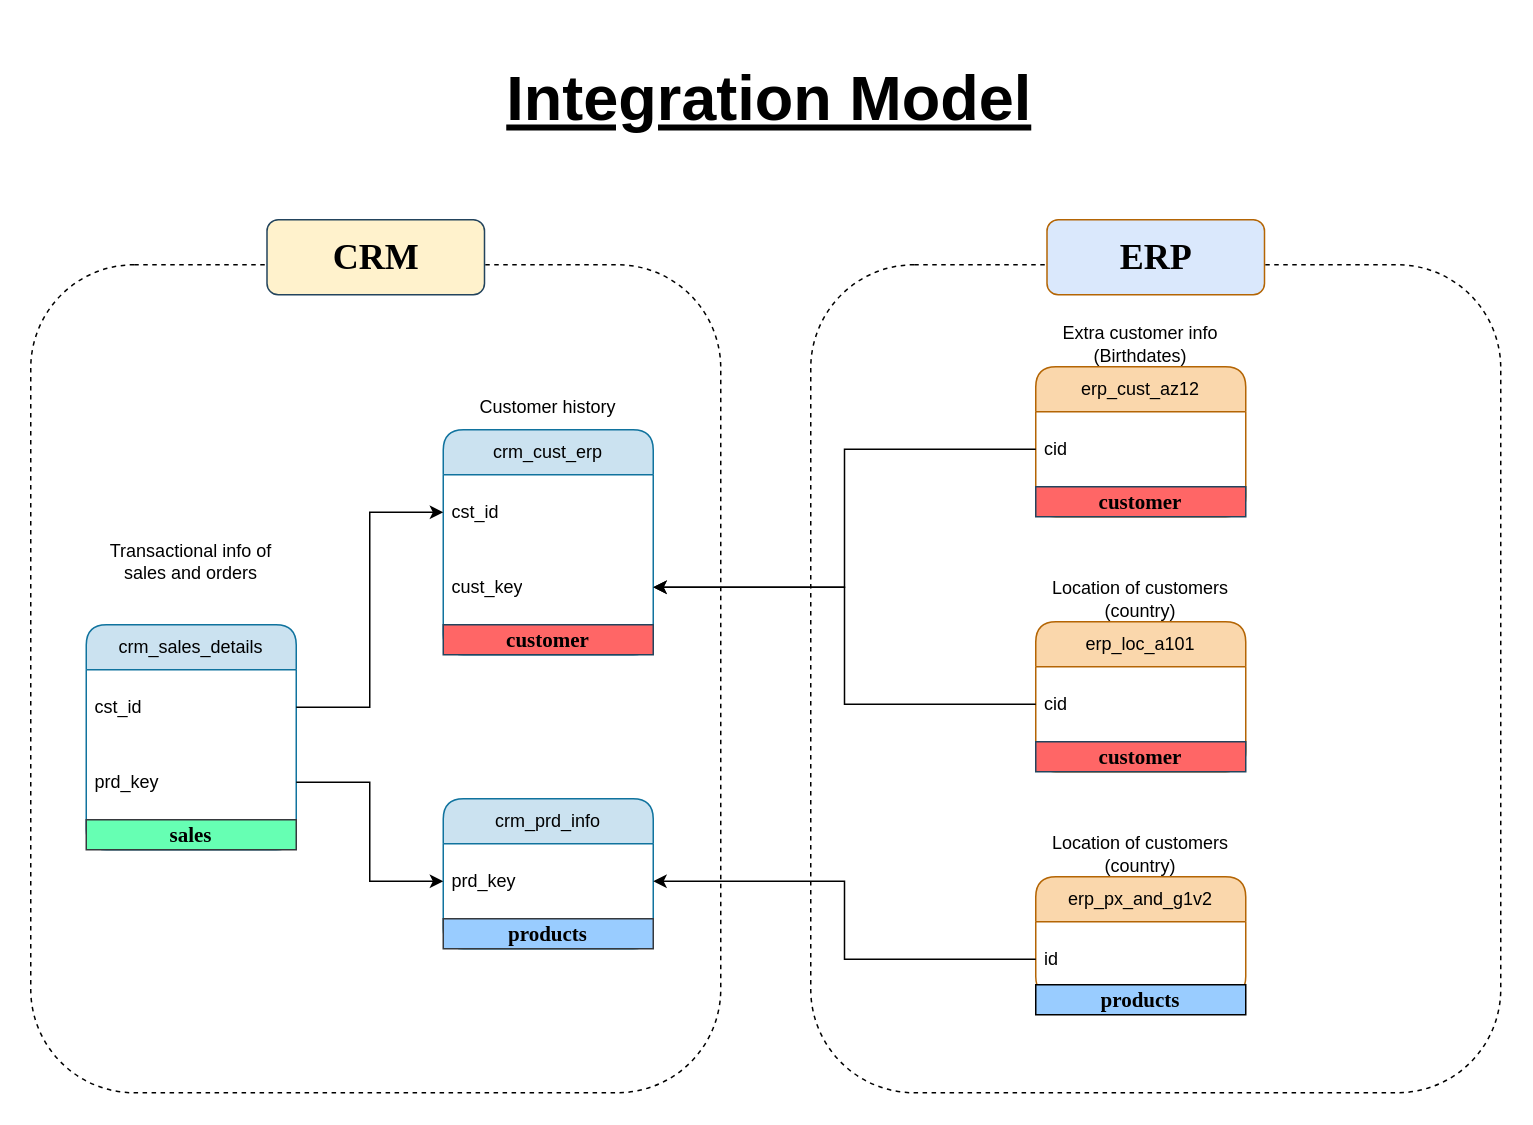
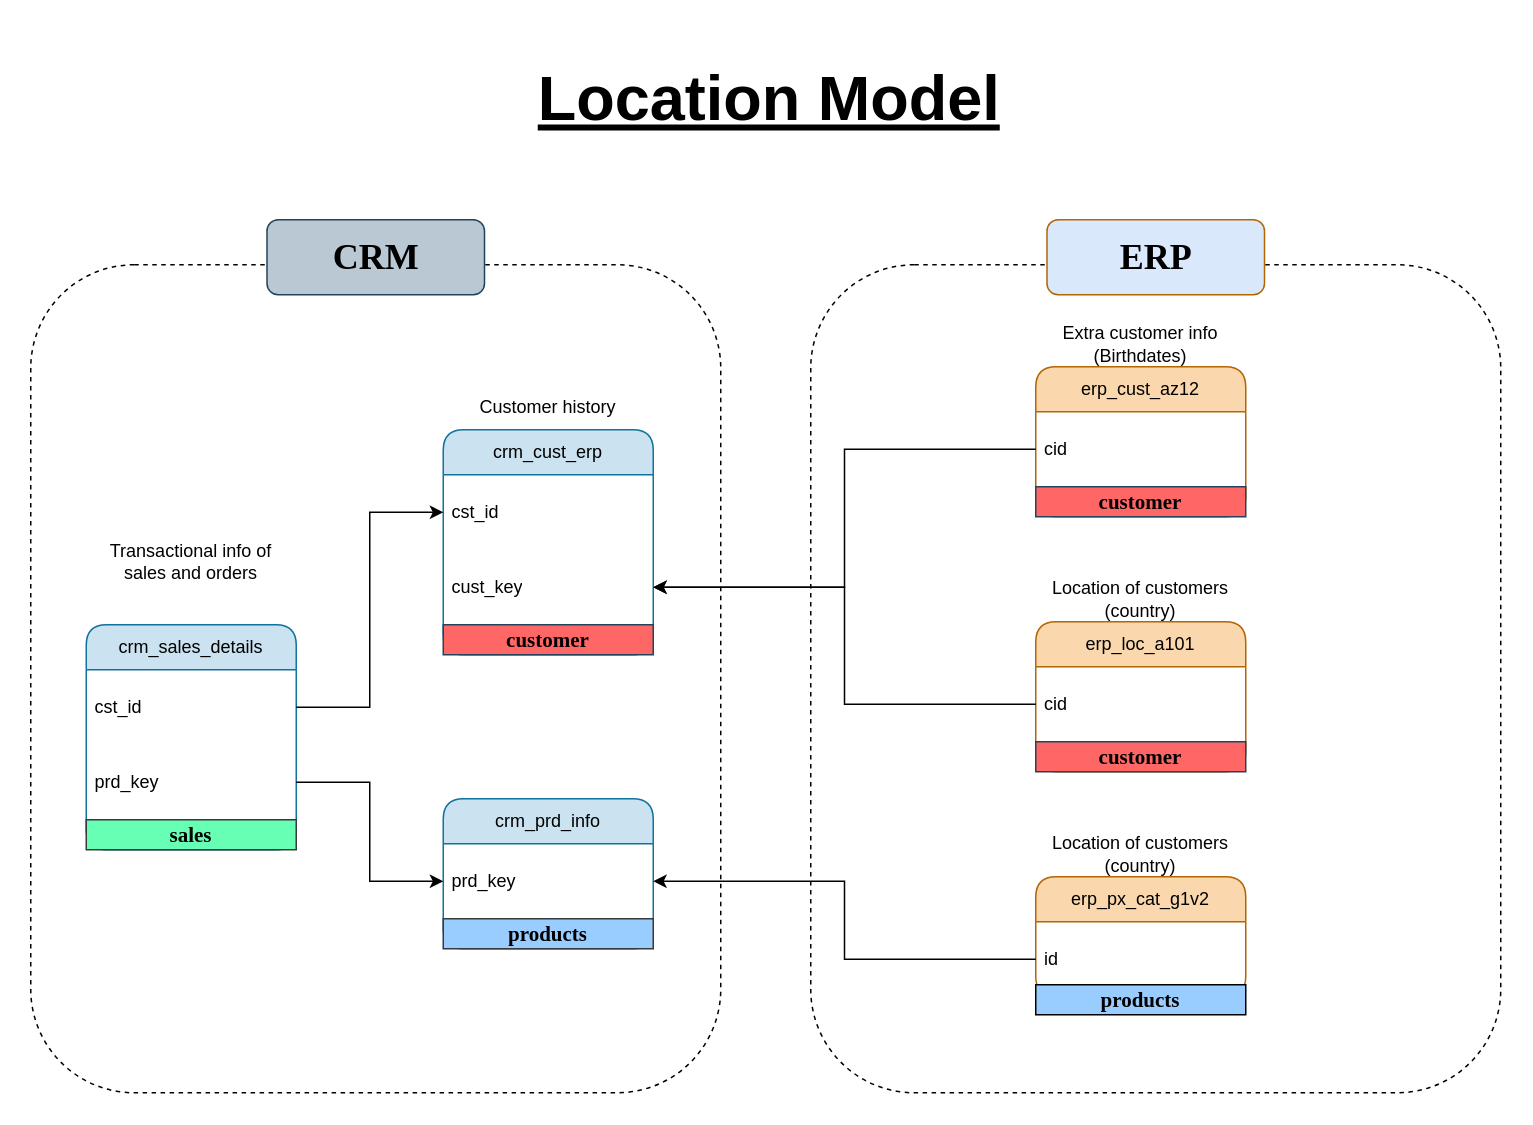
(770, 100) -> (770, 100)
(376, 257) -> (376, 257)
(1141, 899) -> (1141, 899)
